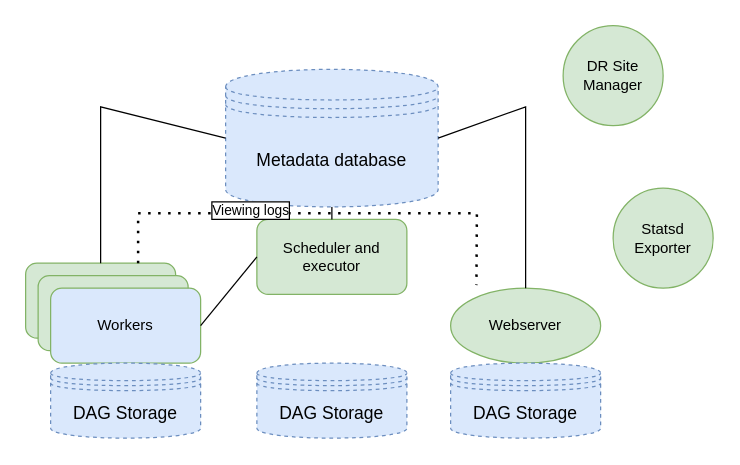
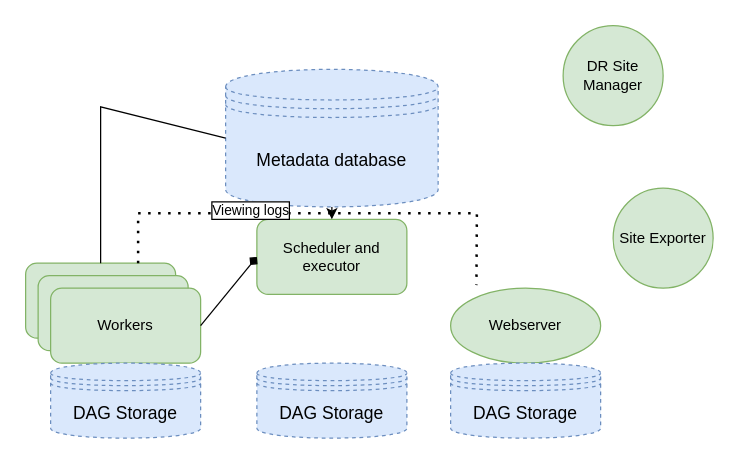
(526, 152) -> none
(332, 211) -> (332, 209)
(663, 238) -> (663, 238)
(253, 262) -> (250, 265)
(126, 326) -> (126, 326)
